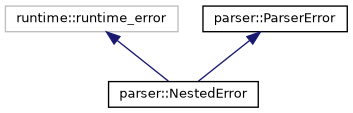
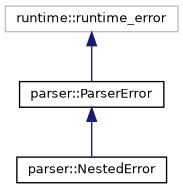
(143, 61) -> (92, 64)
